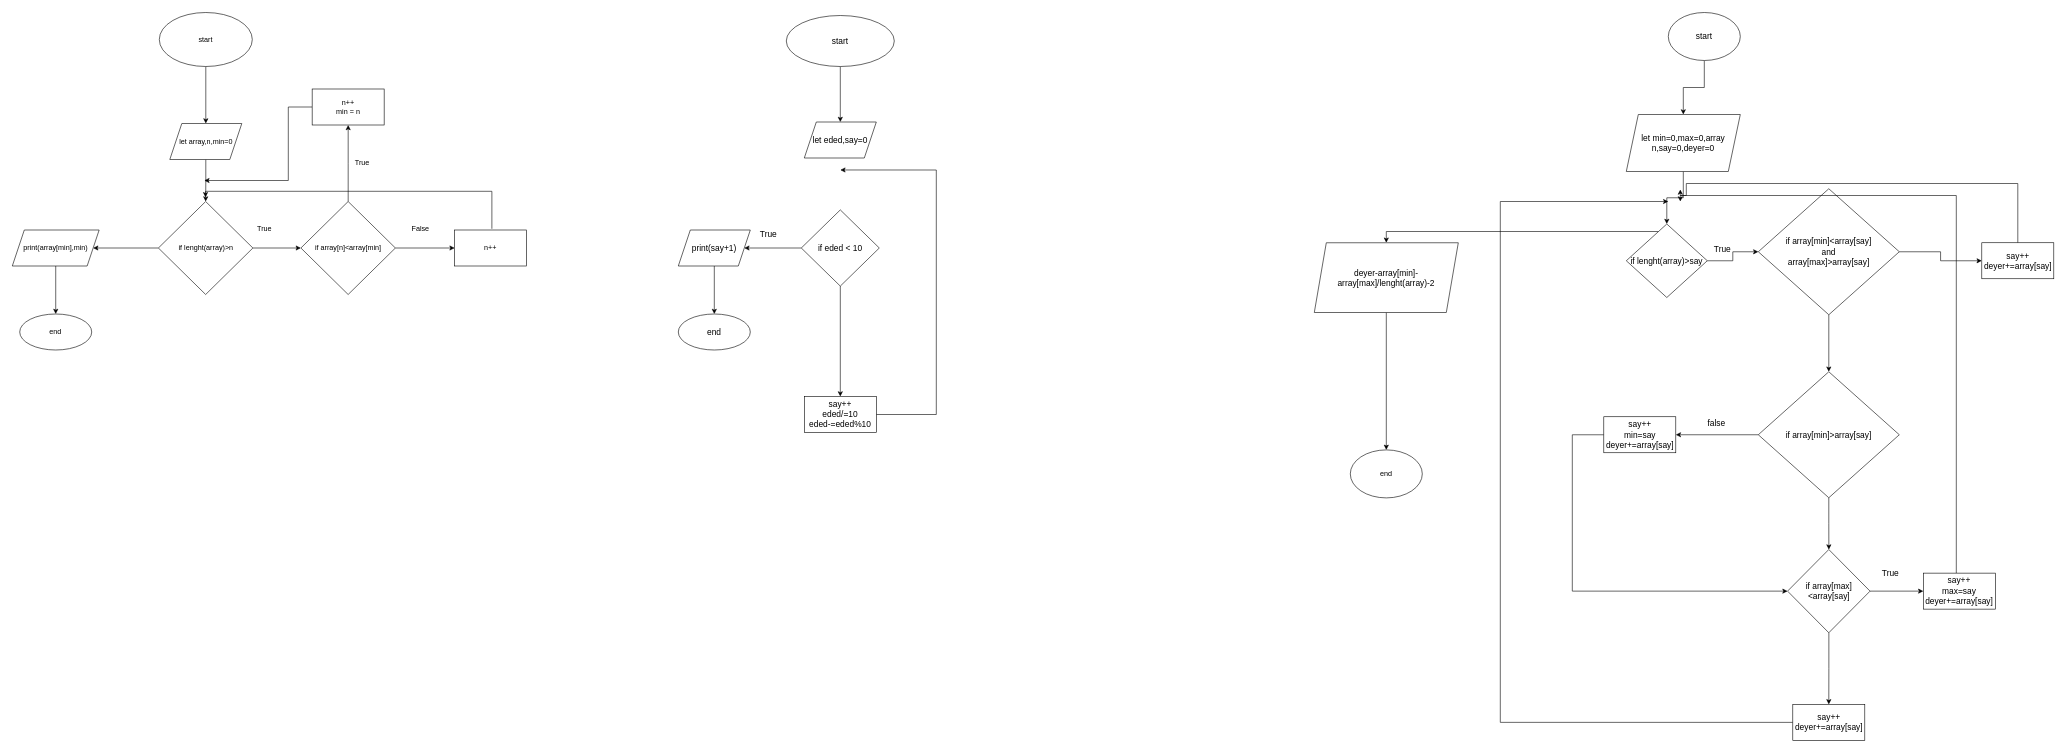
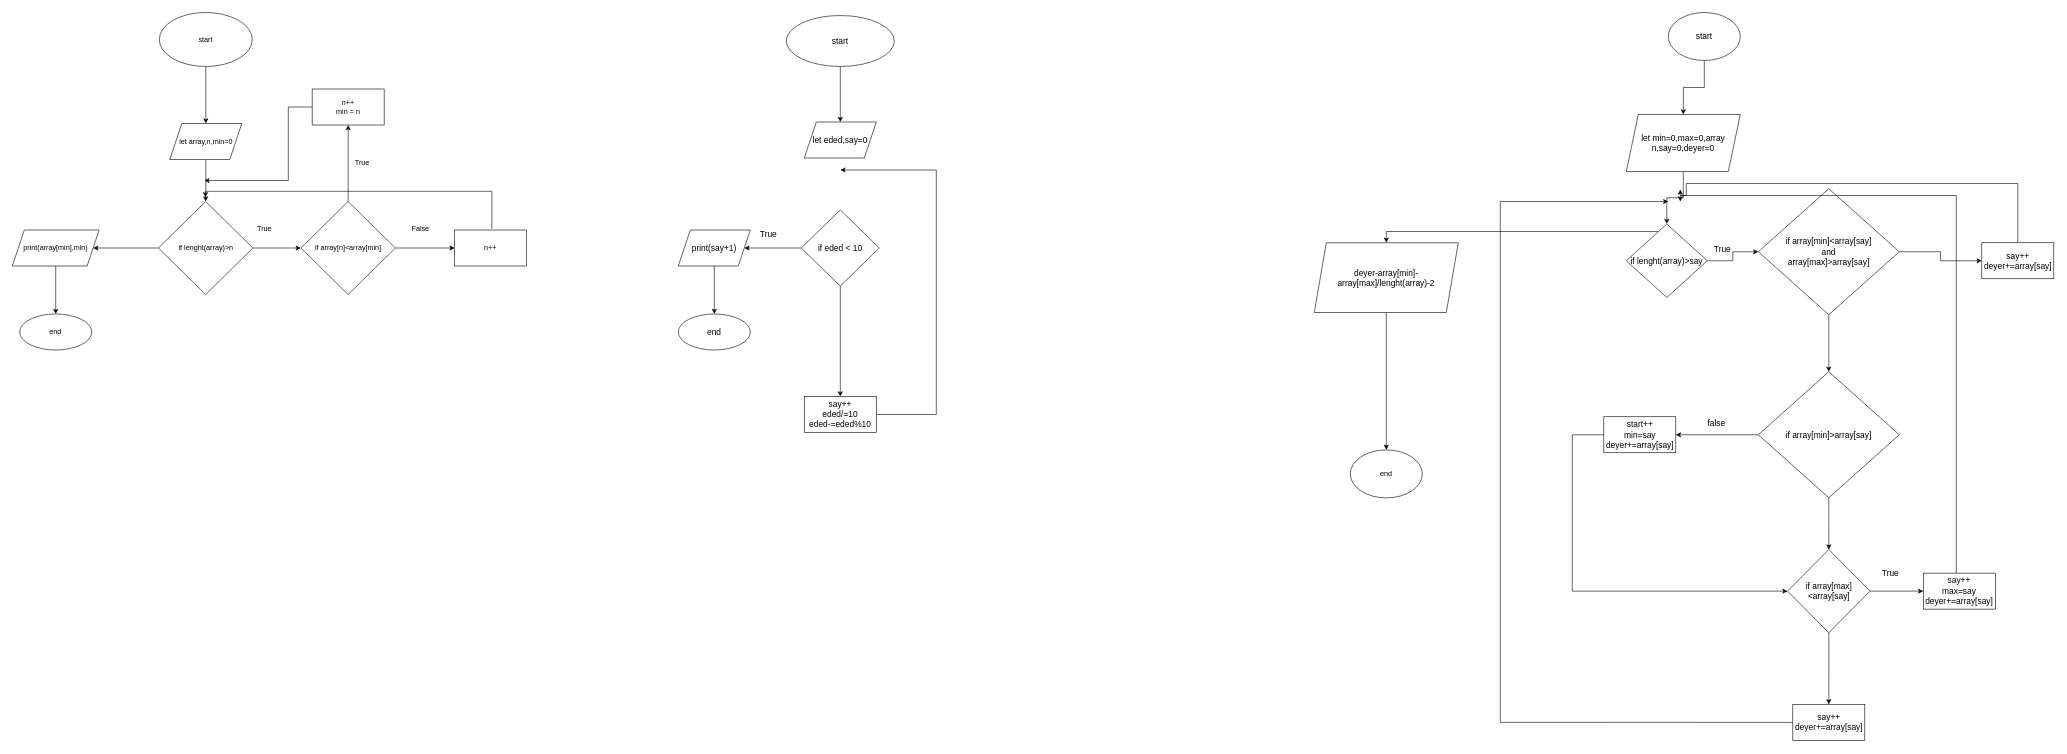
(1640, 435) -> (1640, 435)
